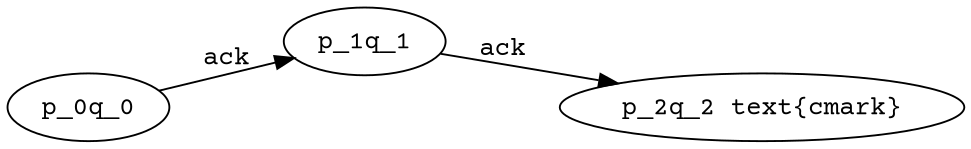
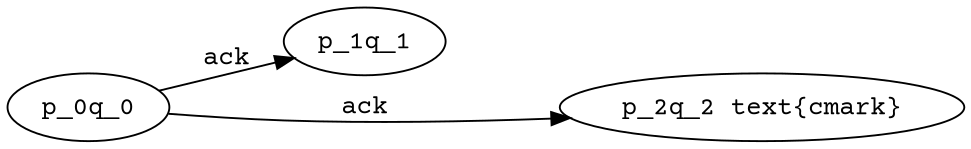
(520, 67) -> (360, 122)
